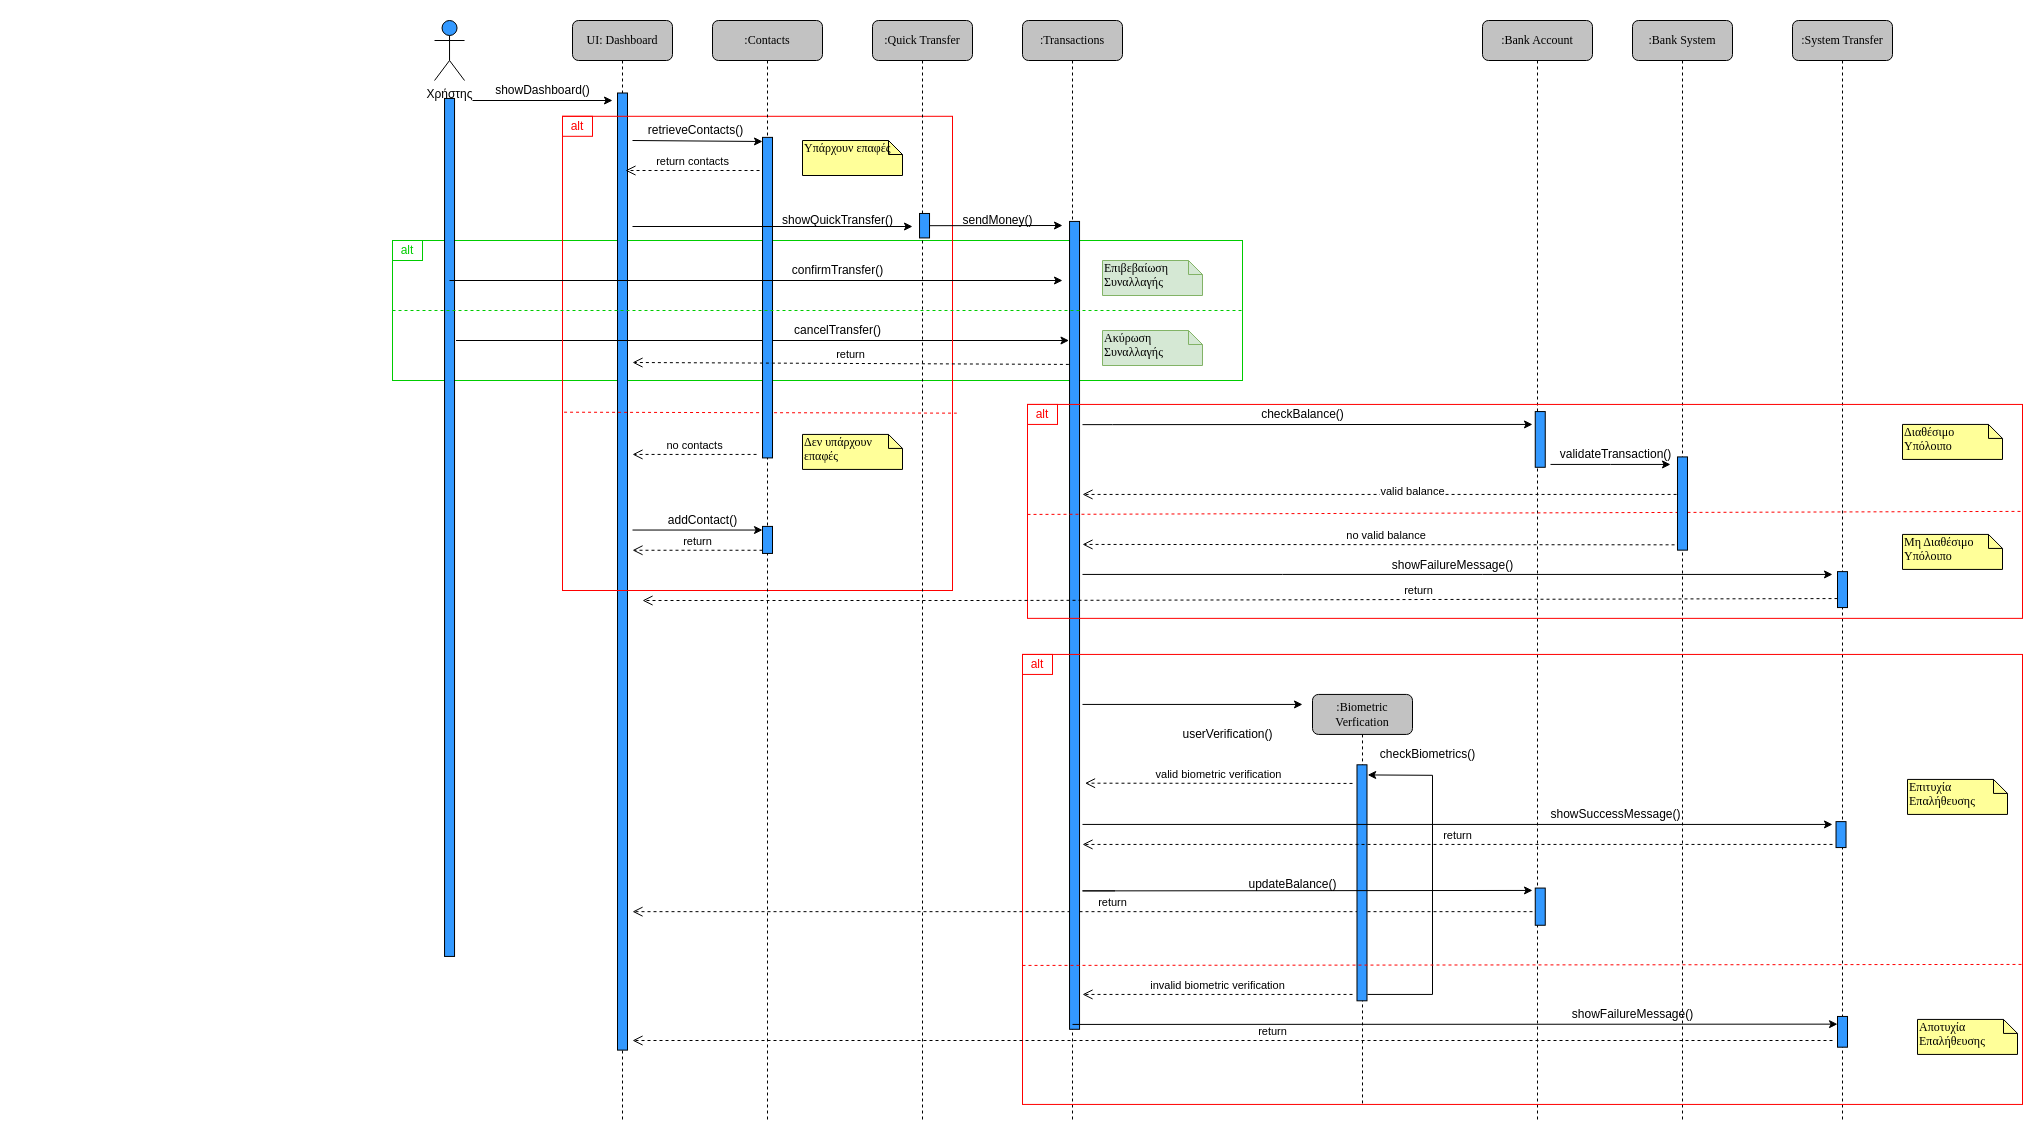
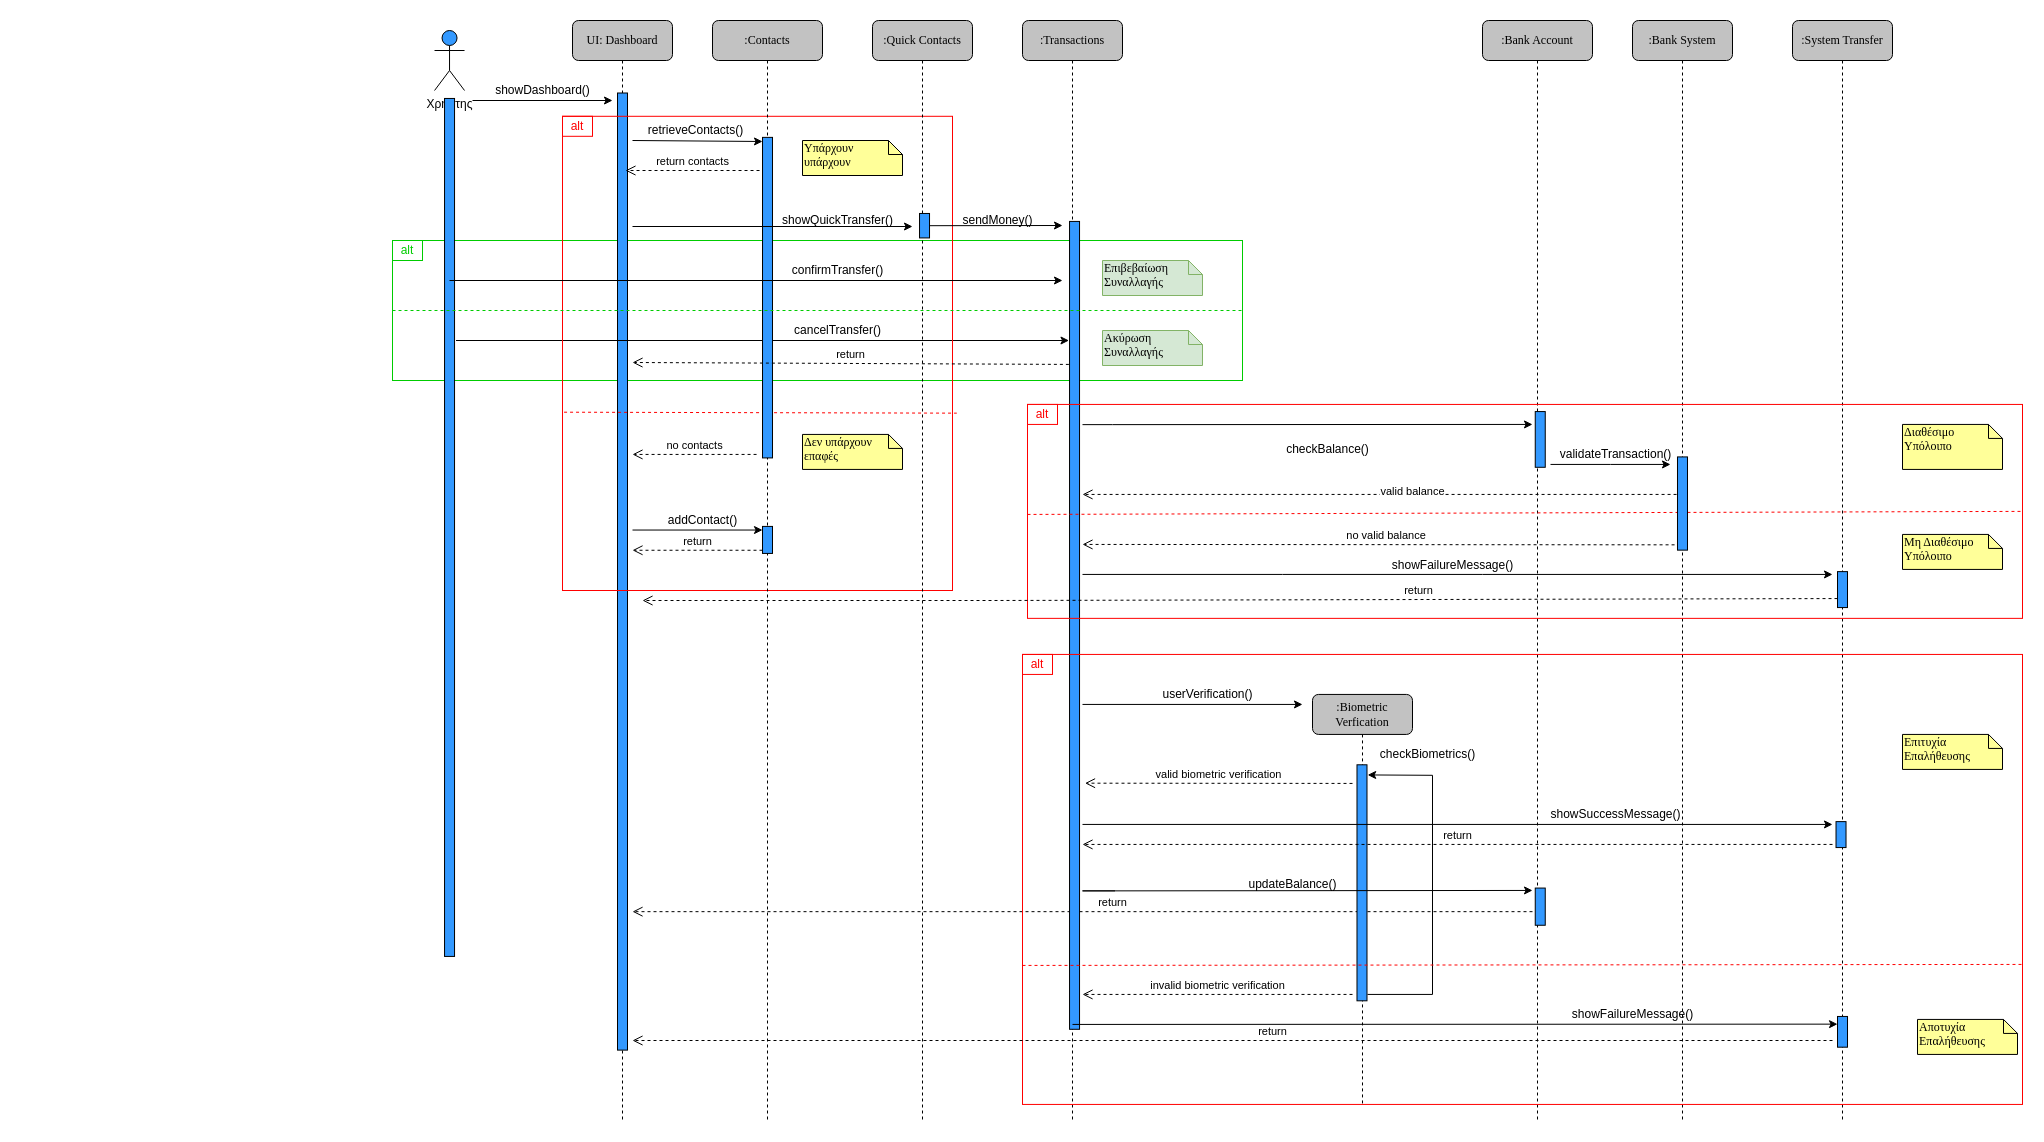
(923, 41) -> (923, 41)
(450, 51) -> (450, 61)
(853, 149) -> (854, 156)
(1303, 414) -> (1328, 449)
(1953, 442) -> (1953, 447)
(1228, 734) -> (1208, 694)
(1958, 797) -> (1953, 752)
